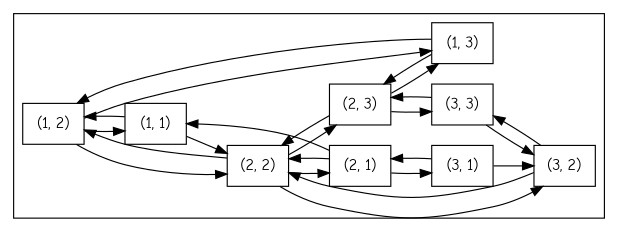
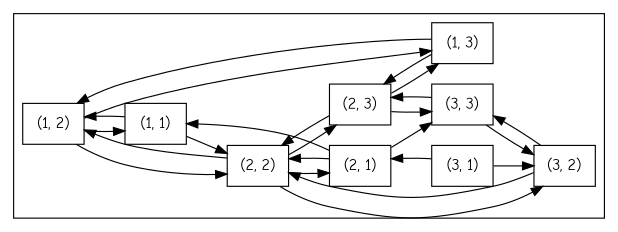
(406, 173) -> (407, 138)
